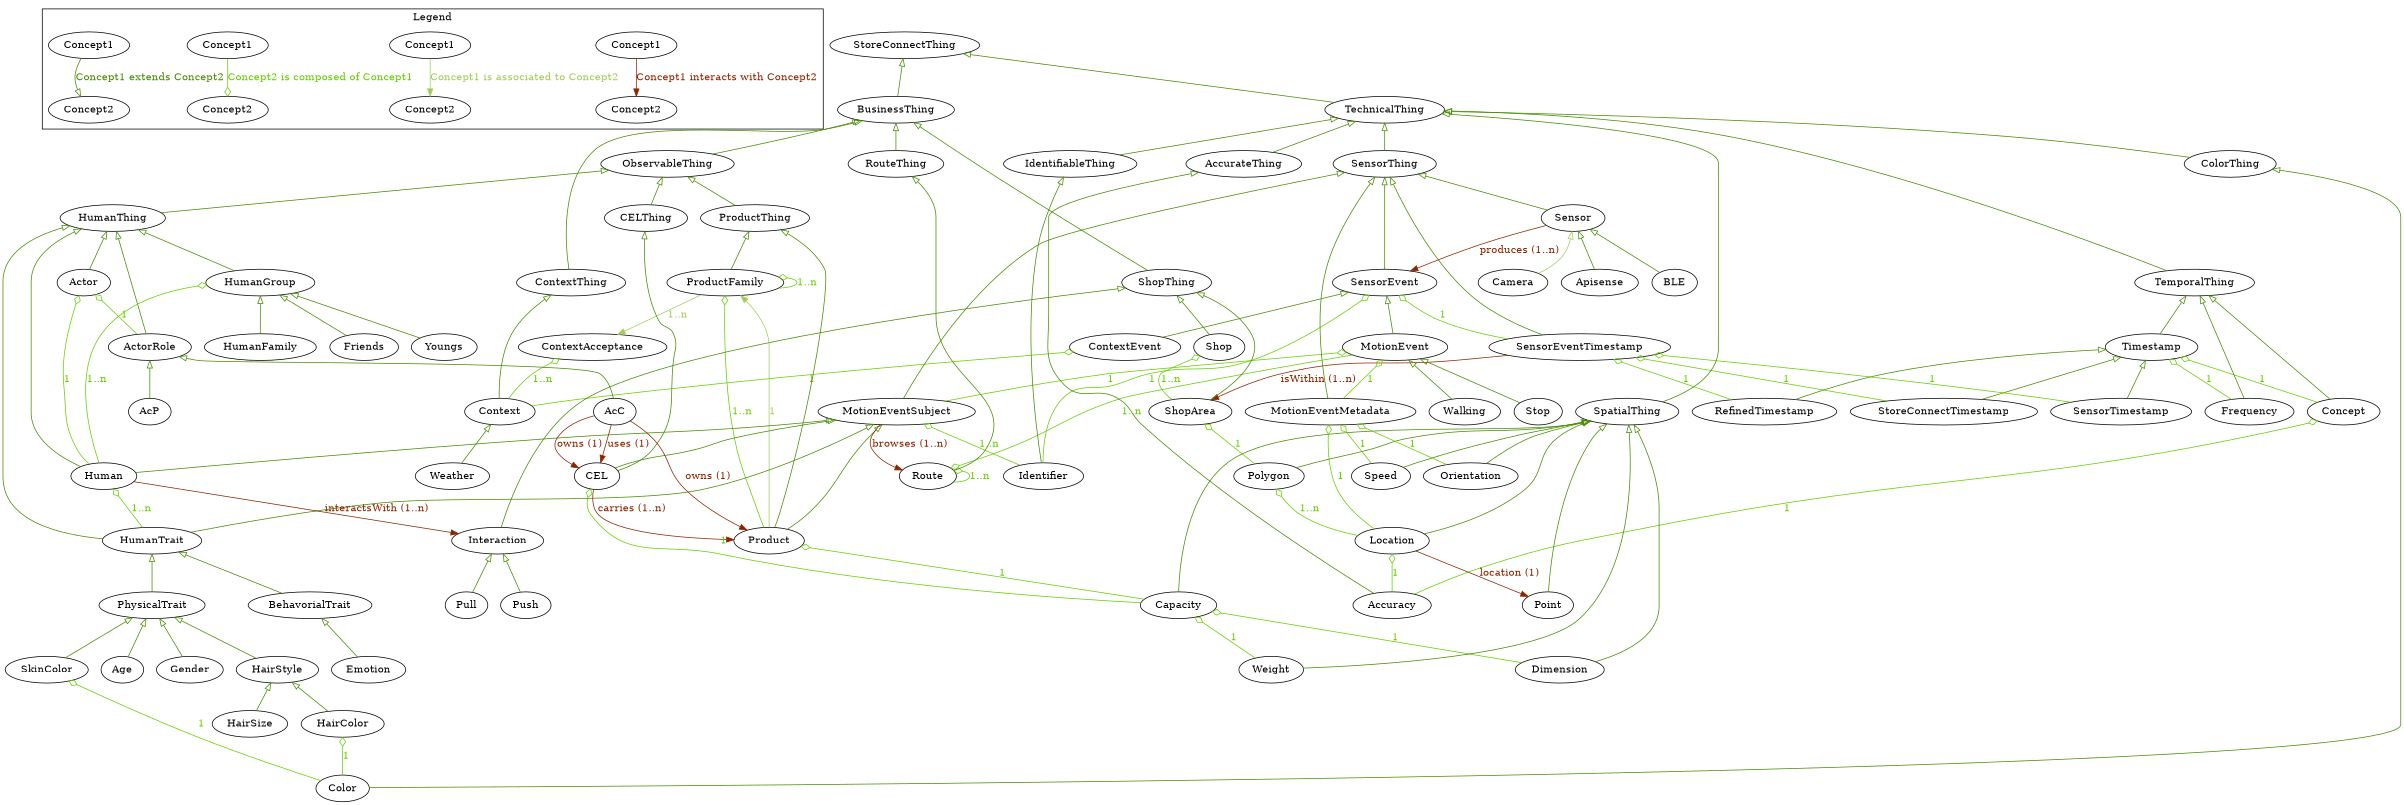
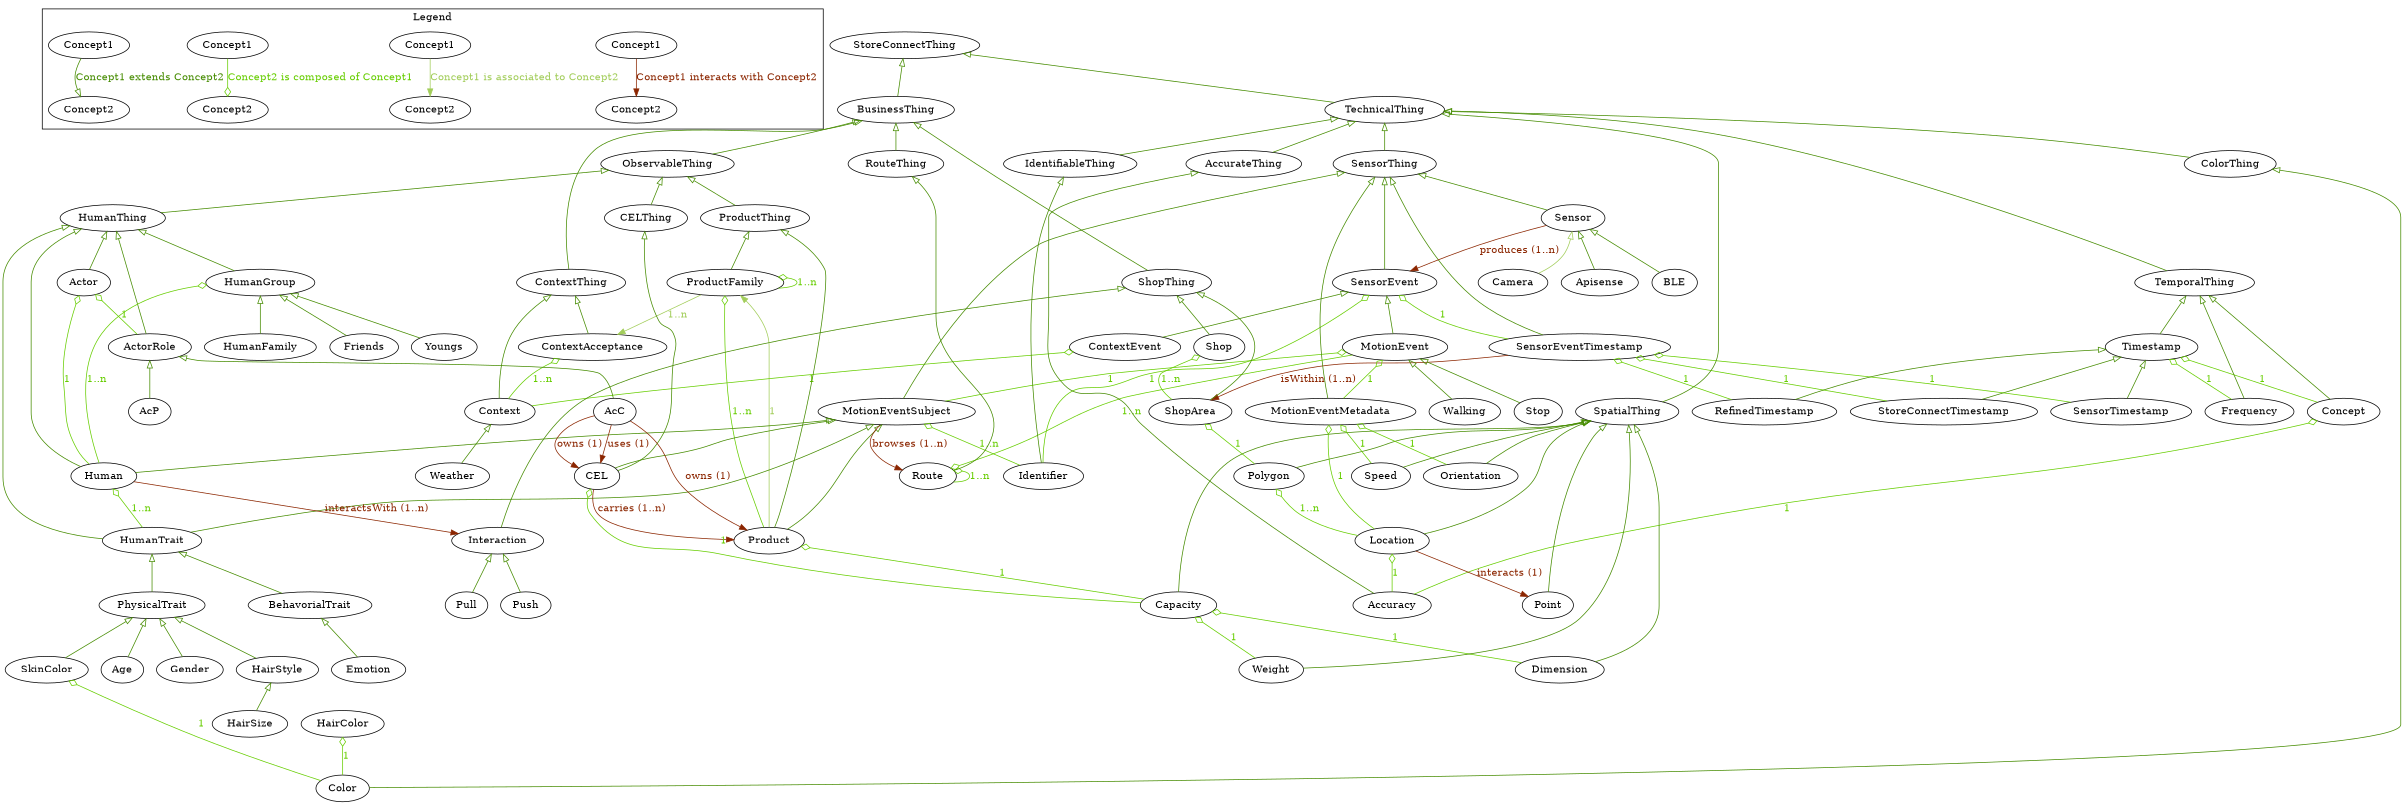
none -> (583, 318)
(1510, 573) -> (1510, 573)
(313, 699) -> none
